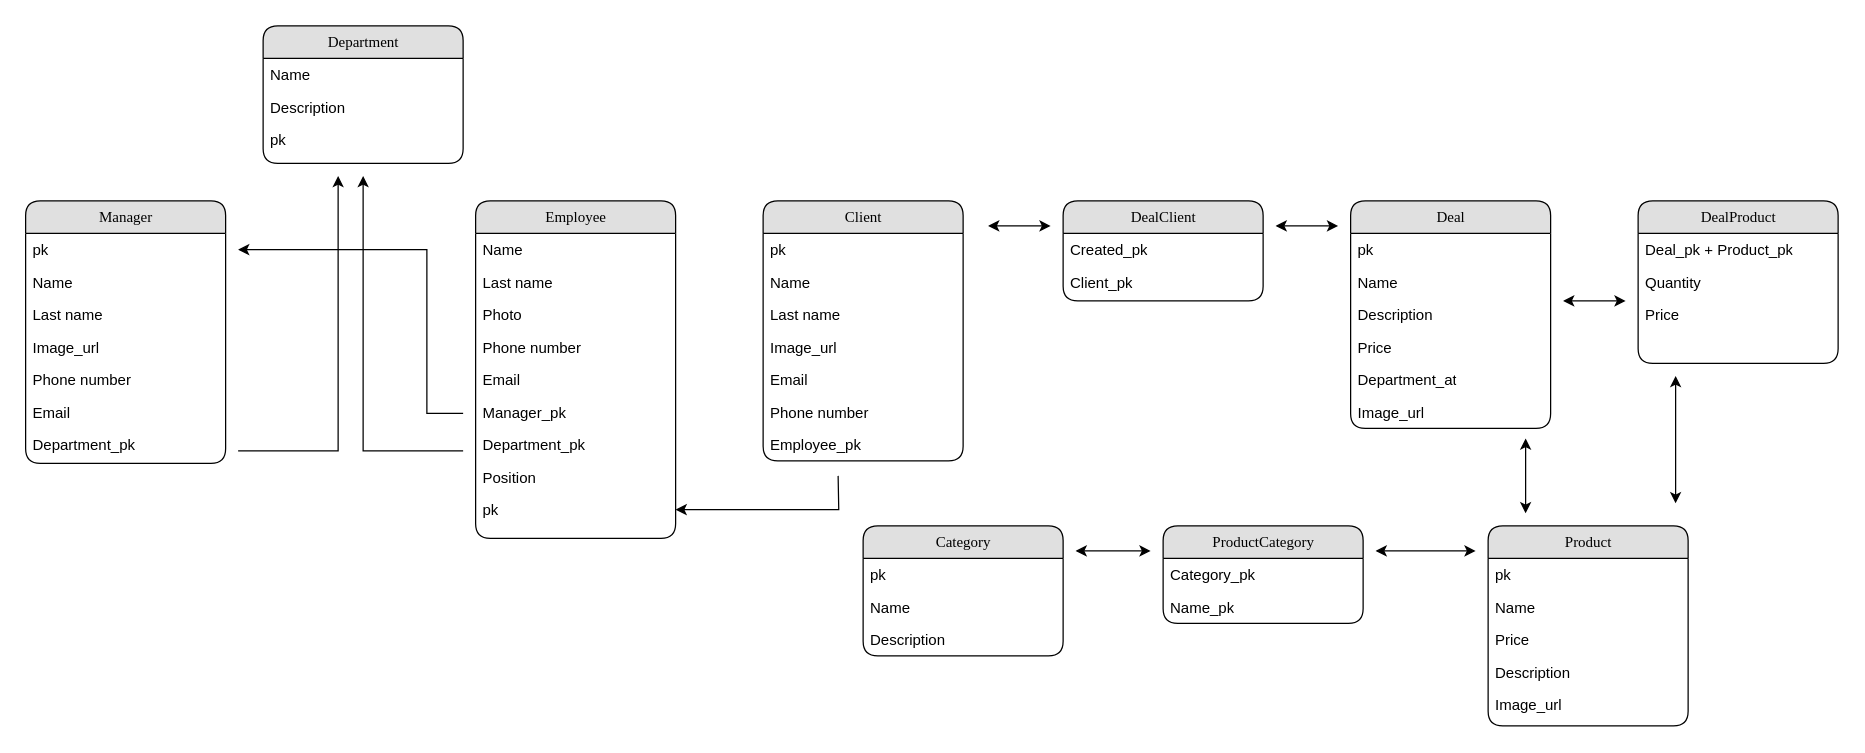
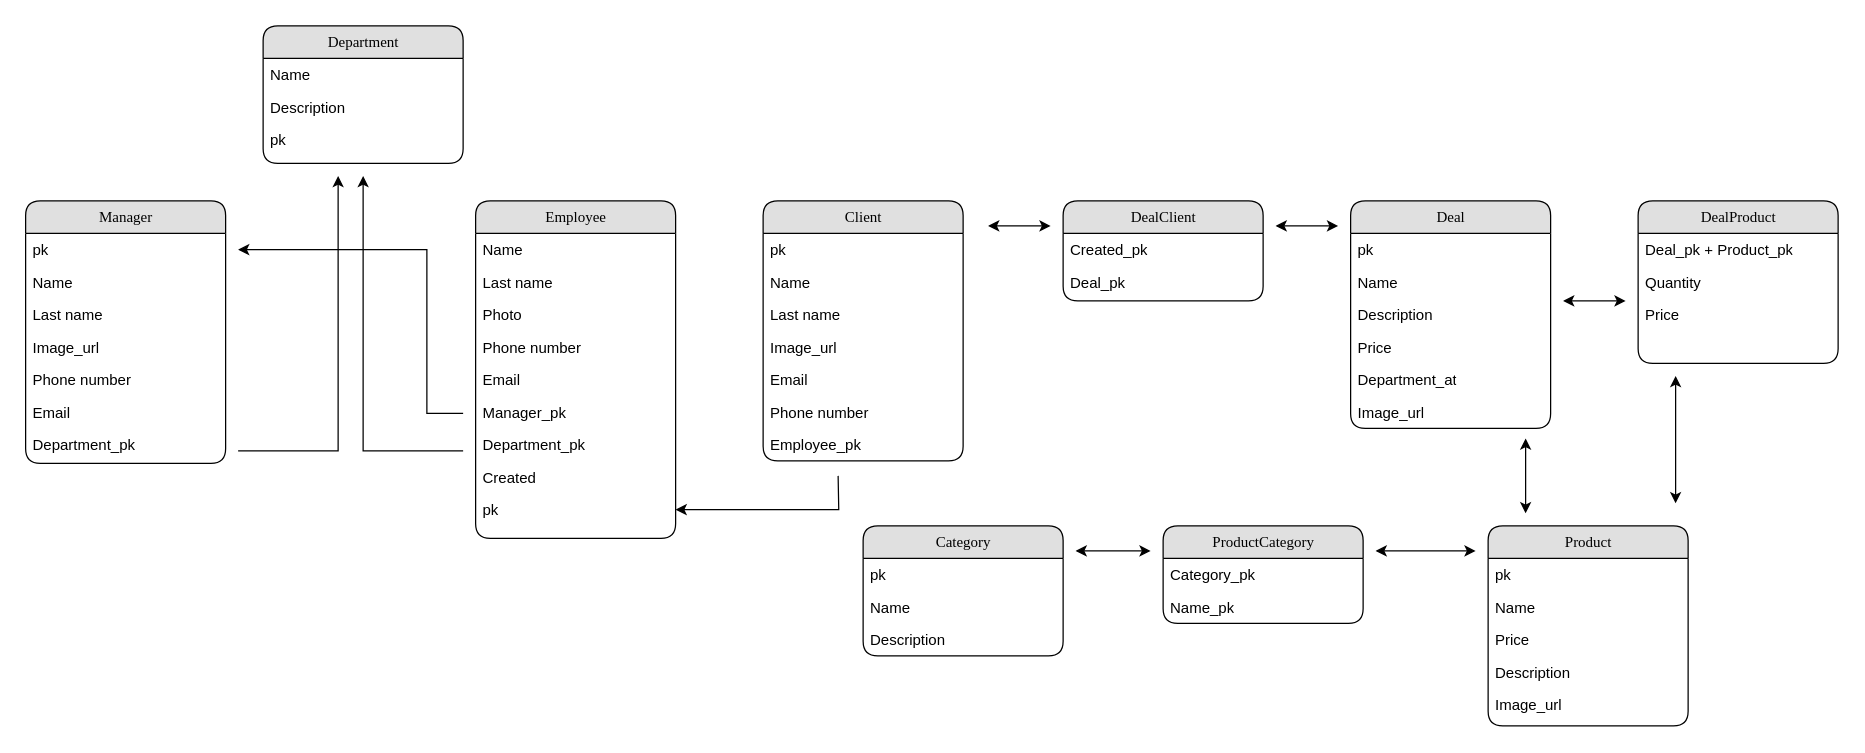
(1105, 283) -> (1098, 283)
(513, 478) -> (513, 478)
